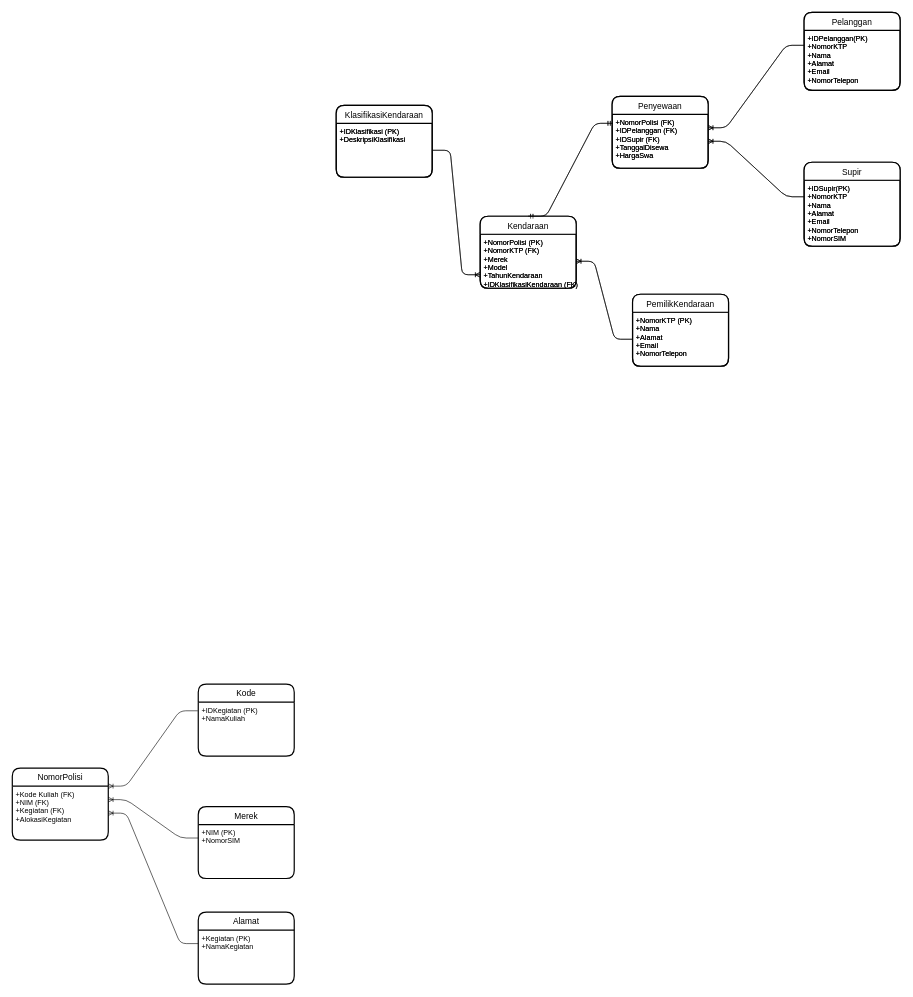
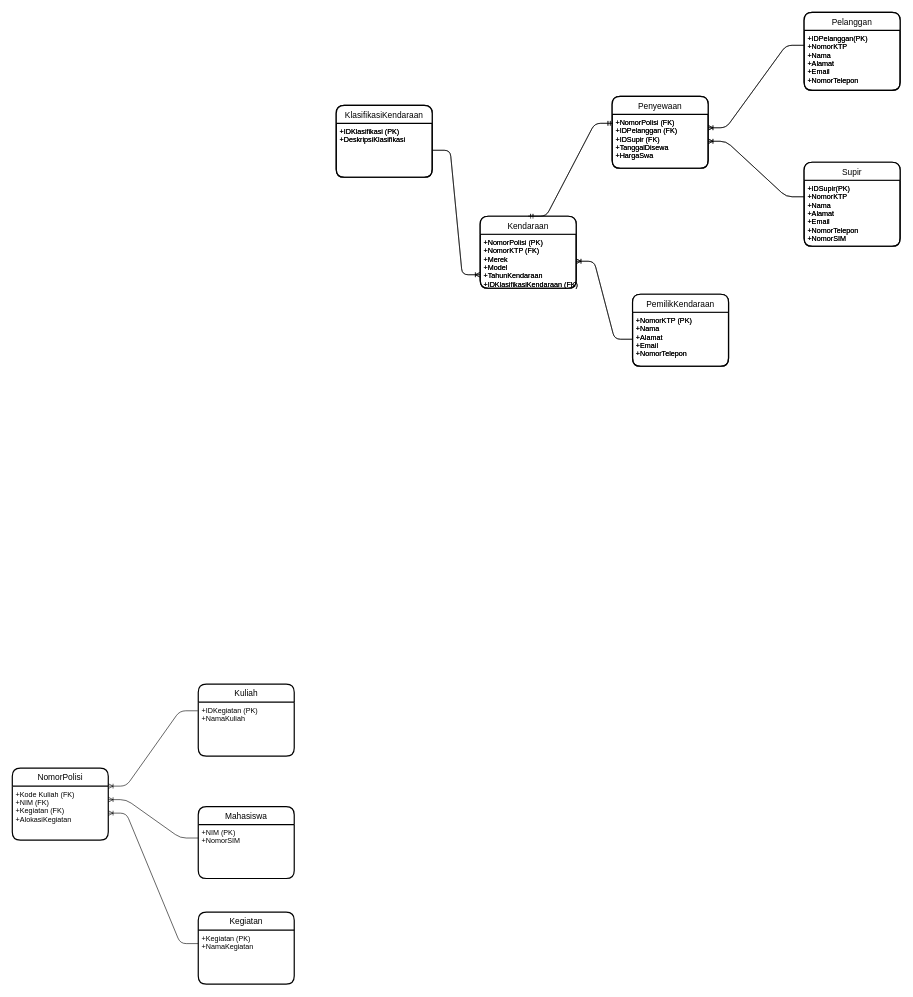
(246, 694) -> (246, 694)
(246, 816) -> (246, 816)
(246, 922) -> (246, 922)
